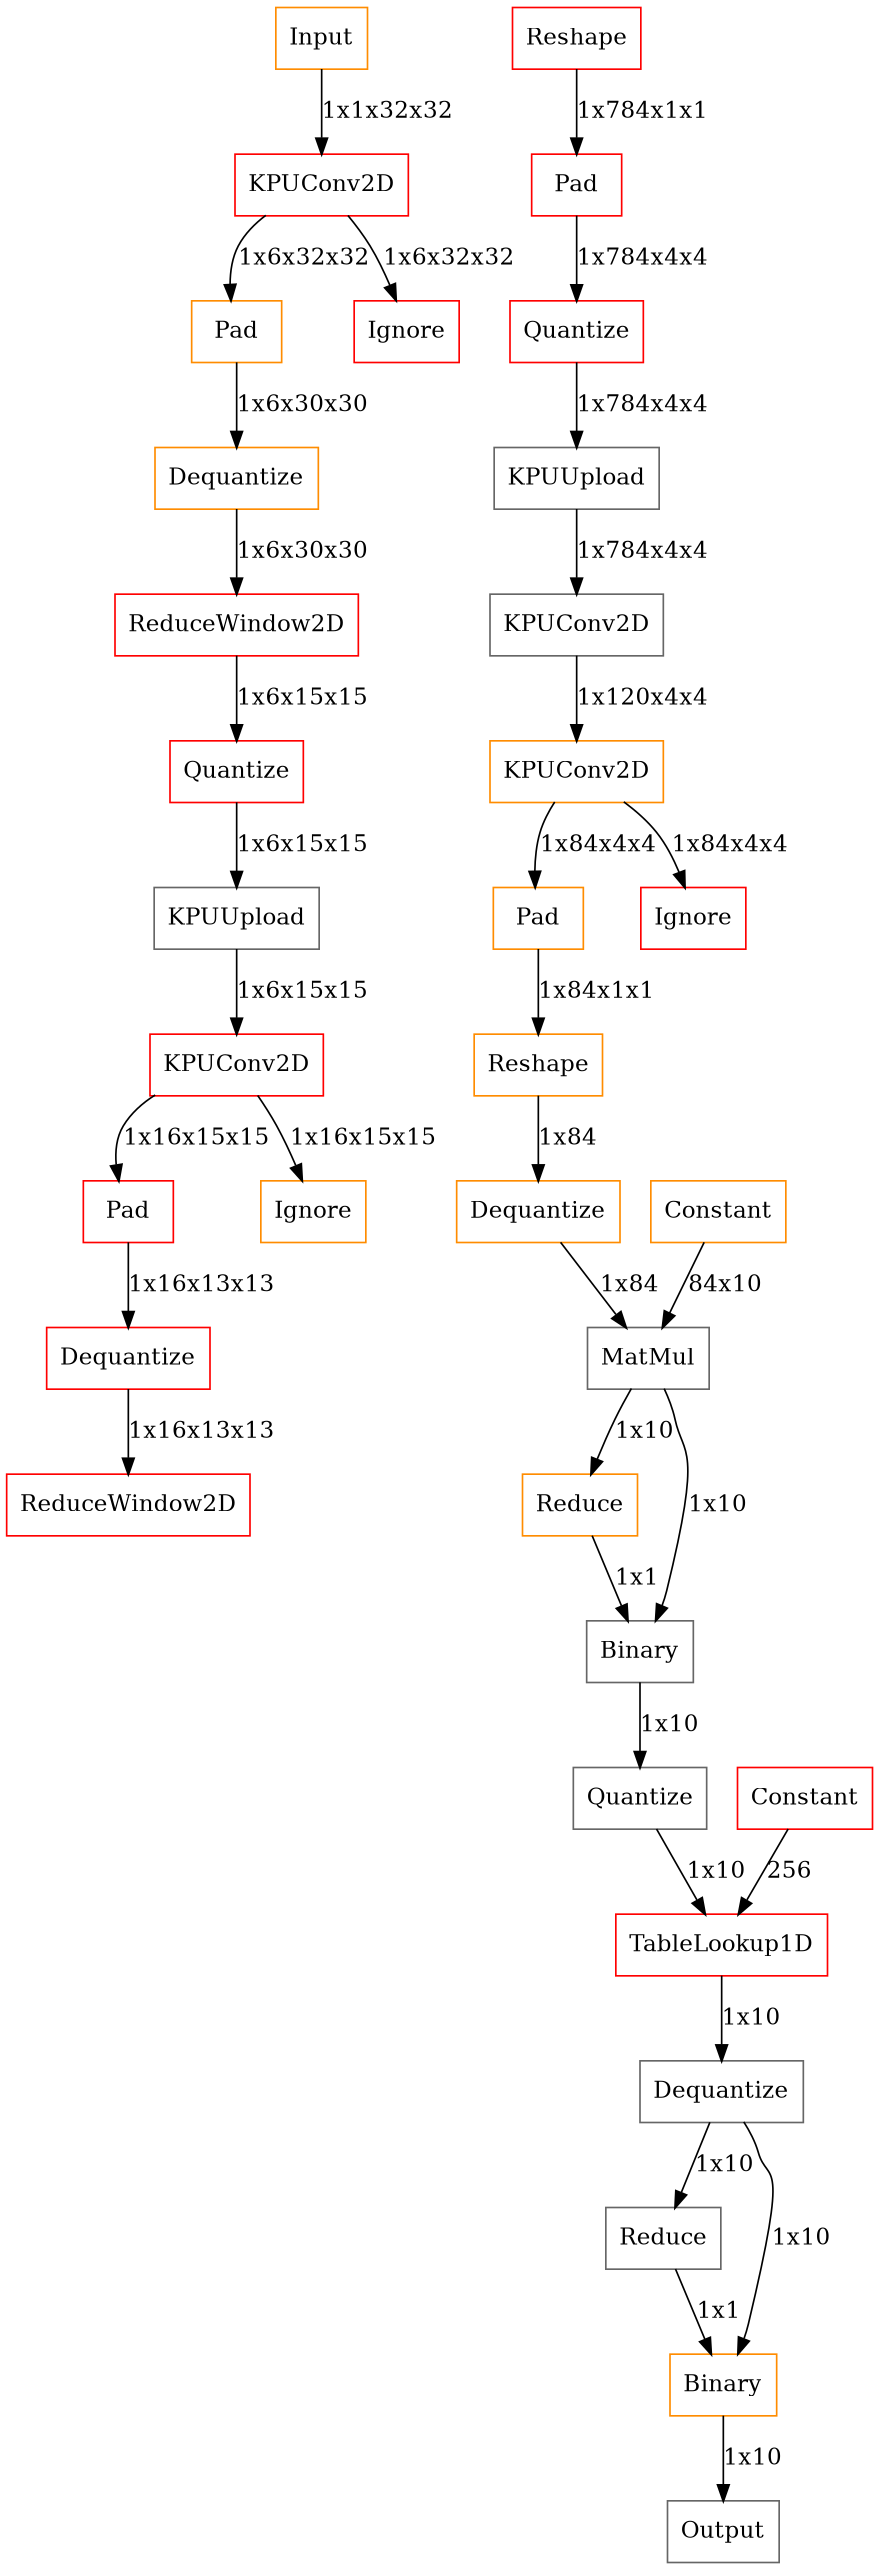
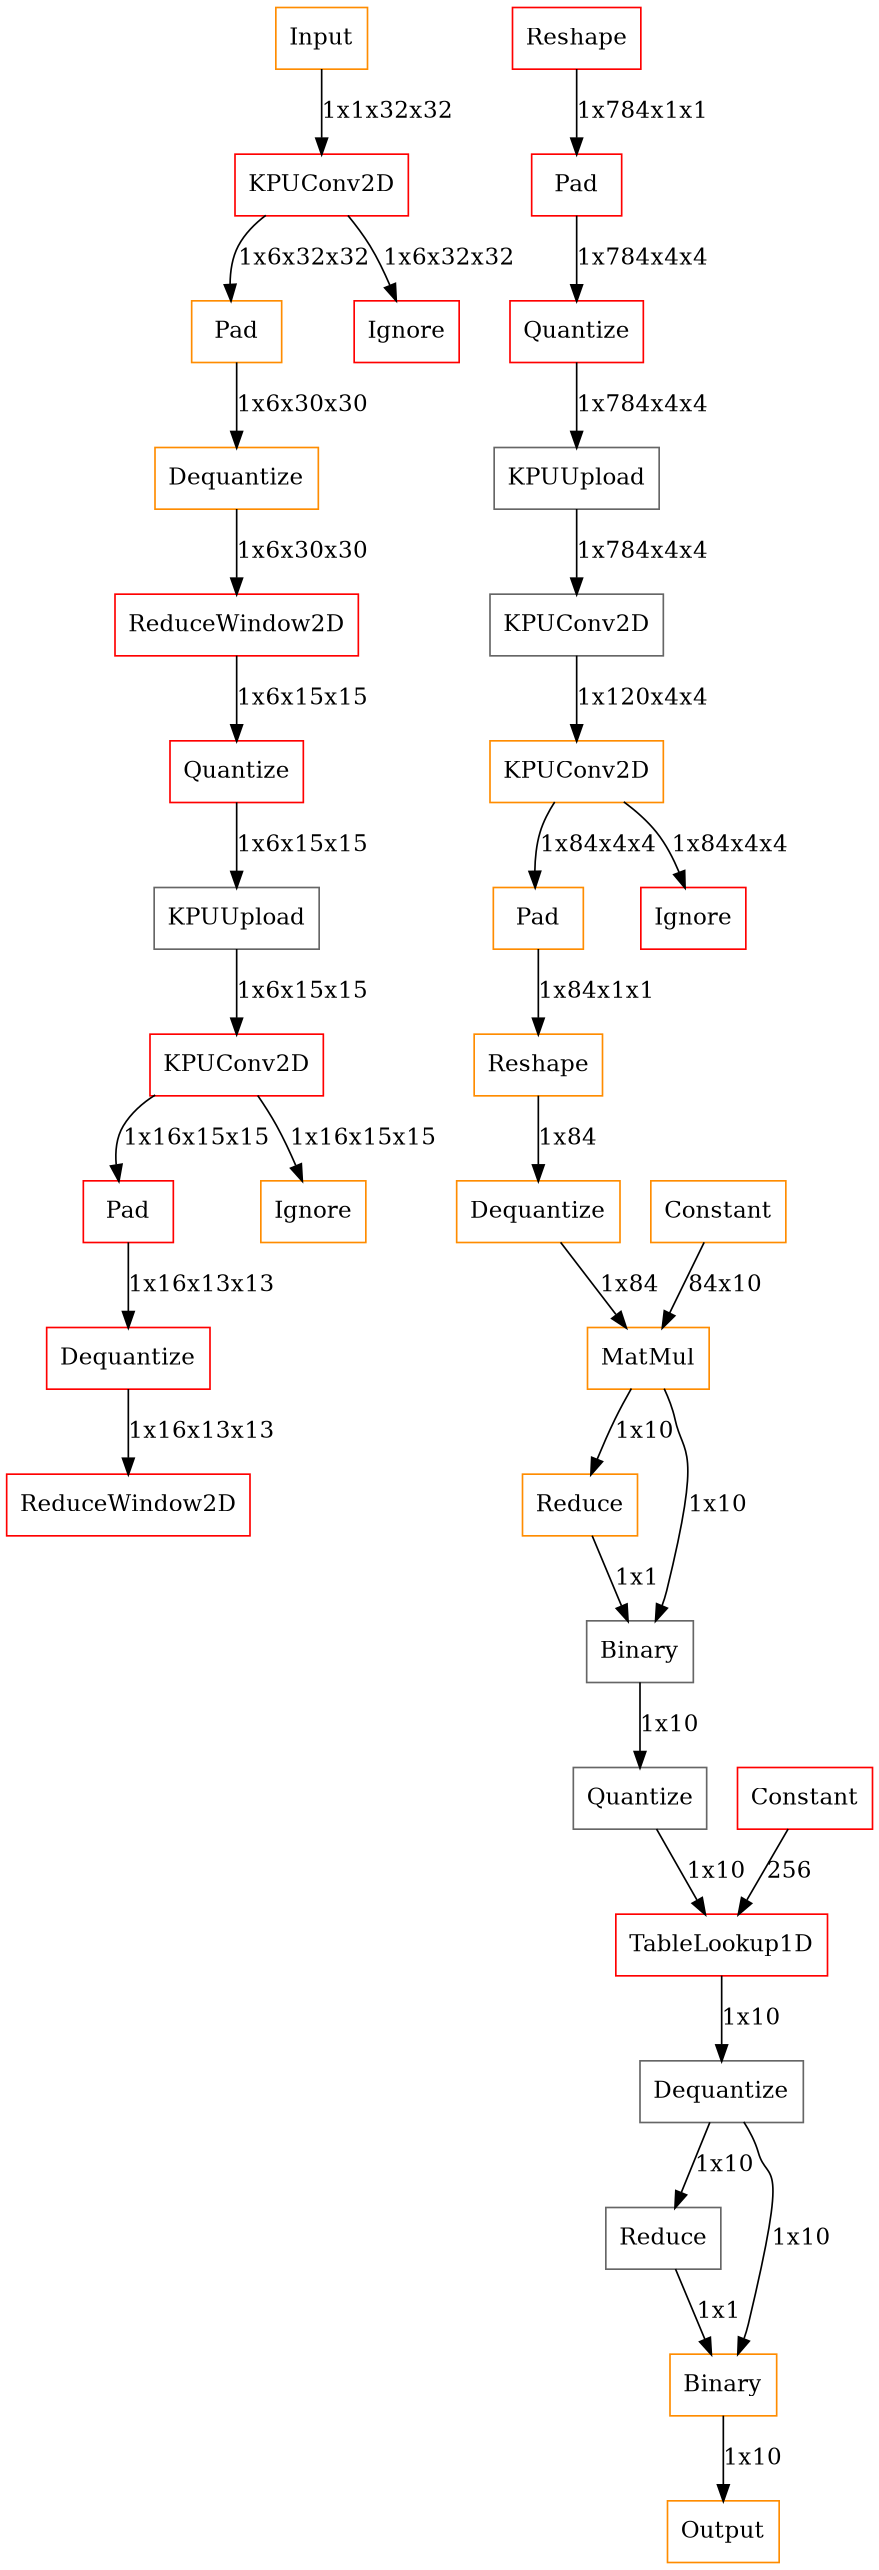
(648, 1358) -> (648, 1358)
(723, 2532) -> (723, 2532)
